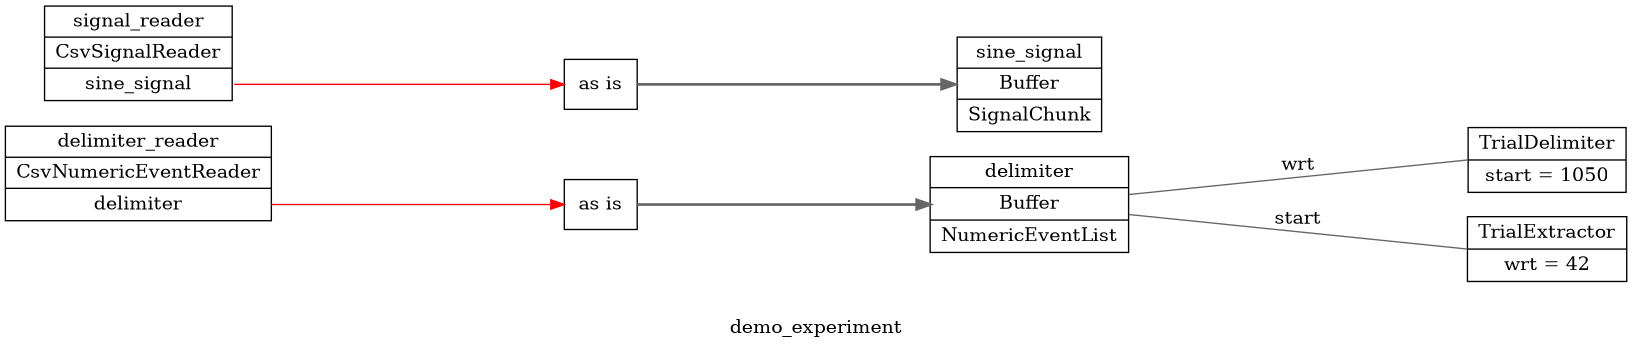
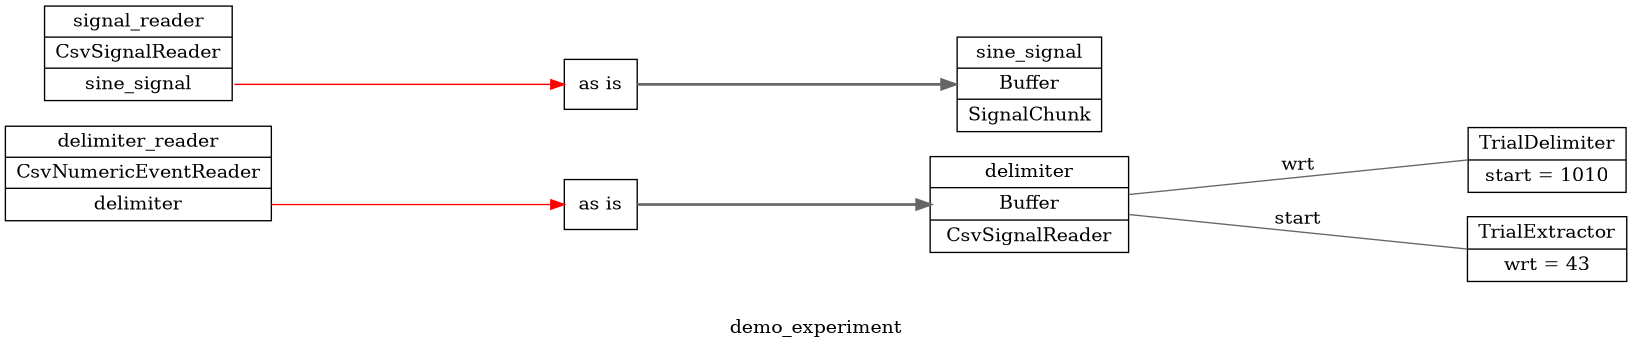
(1547, 176) -> (1547, 176)
(1029, 236) -> (1029, 236)
(1547, 265) -> (1547, 265)
